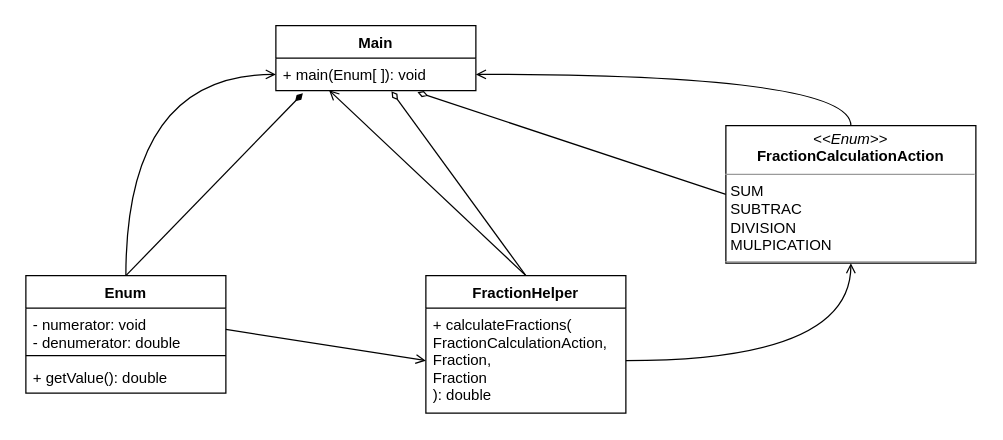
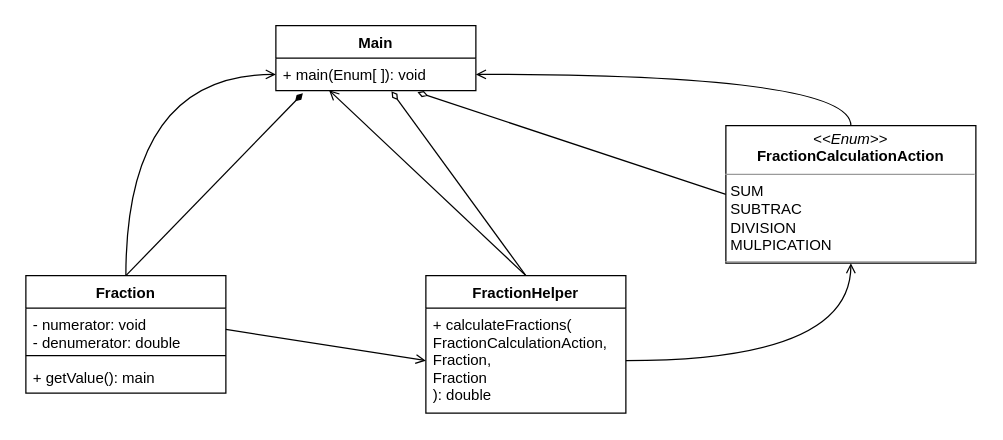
(125, 293) -> (125, 293)
(107, 378) -> (98, 378)
